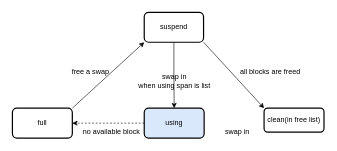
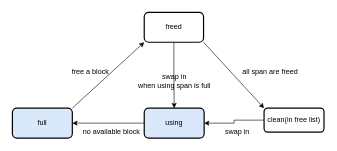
(174, 27) -> (174, 27)
(91, 72) -> (91, 72)
(271, 72) -> (271, 72)
(175, 81) -> (175, 81)
none -> (234, 120)
(42, 123) -> (42, 123)
(110, 123) -> (110, 123)
